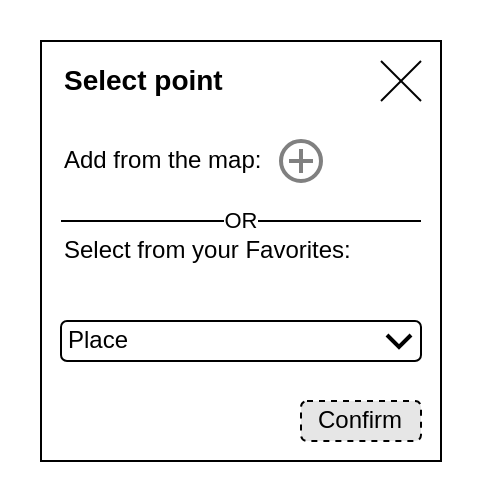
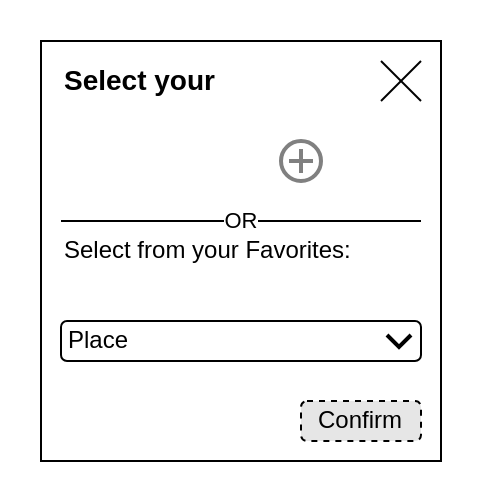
(148, 81) -> (144, 81)
(171, 161) -> none
